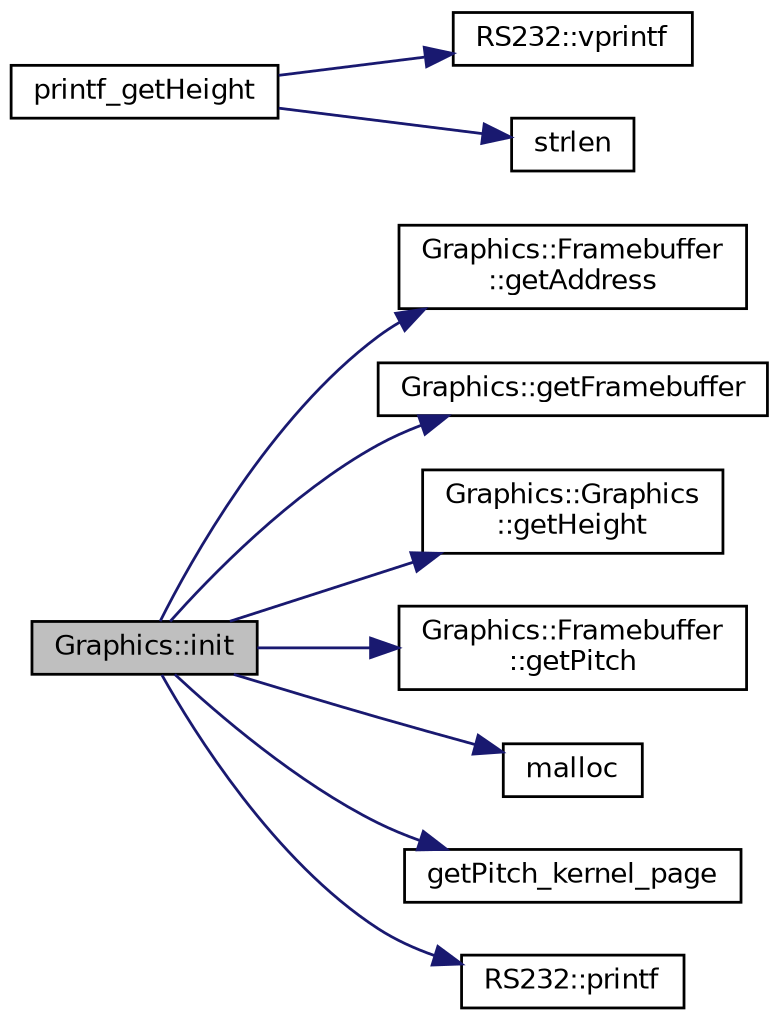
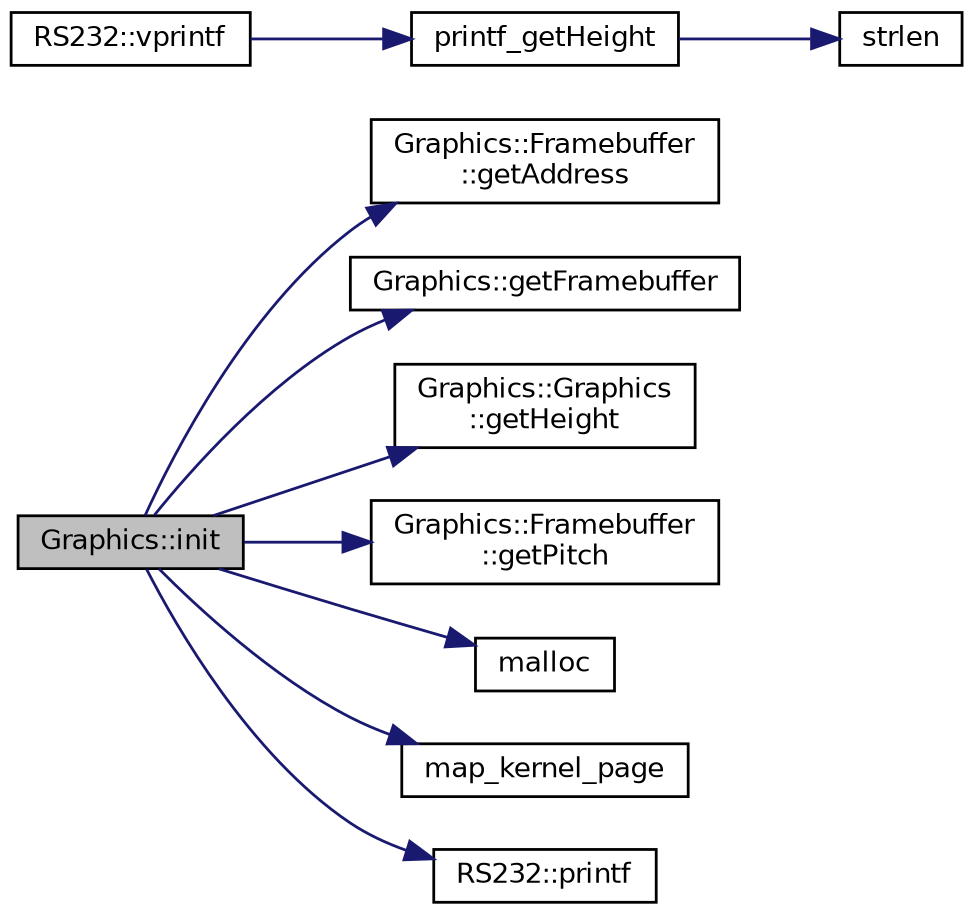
(352, 66) -> (317, 39)
(573, 876) -> (545, 770)
